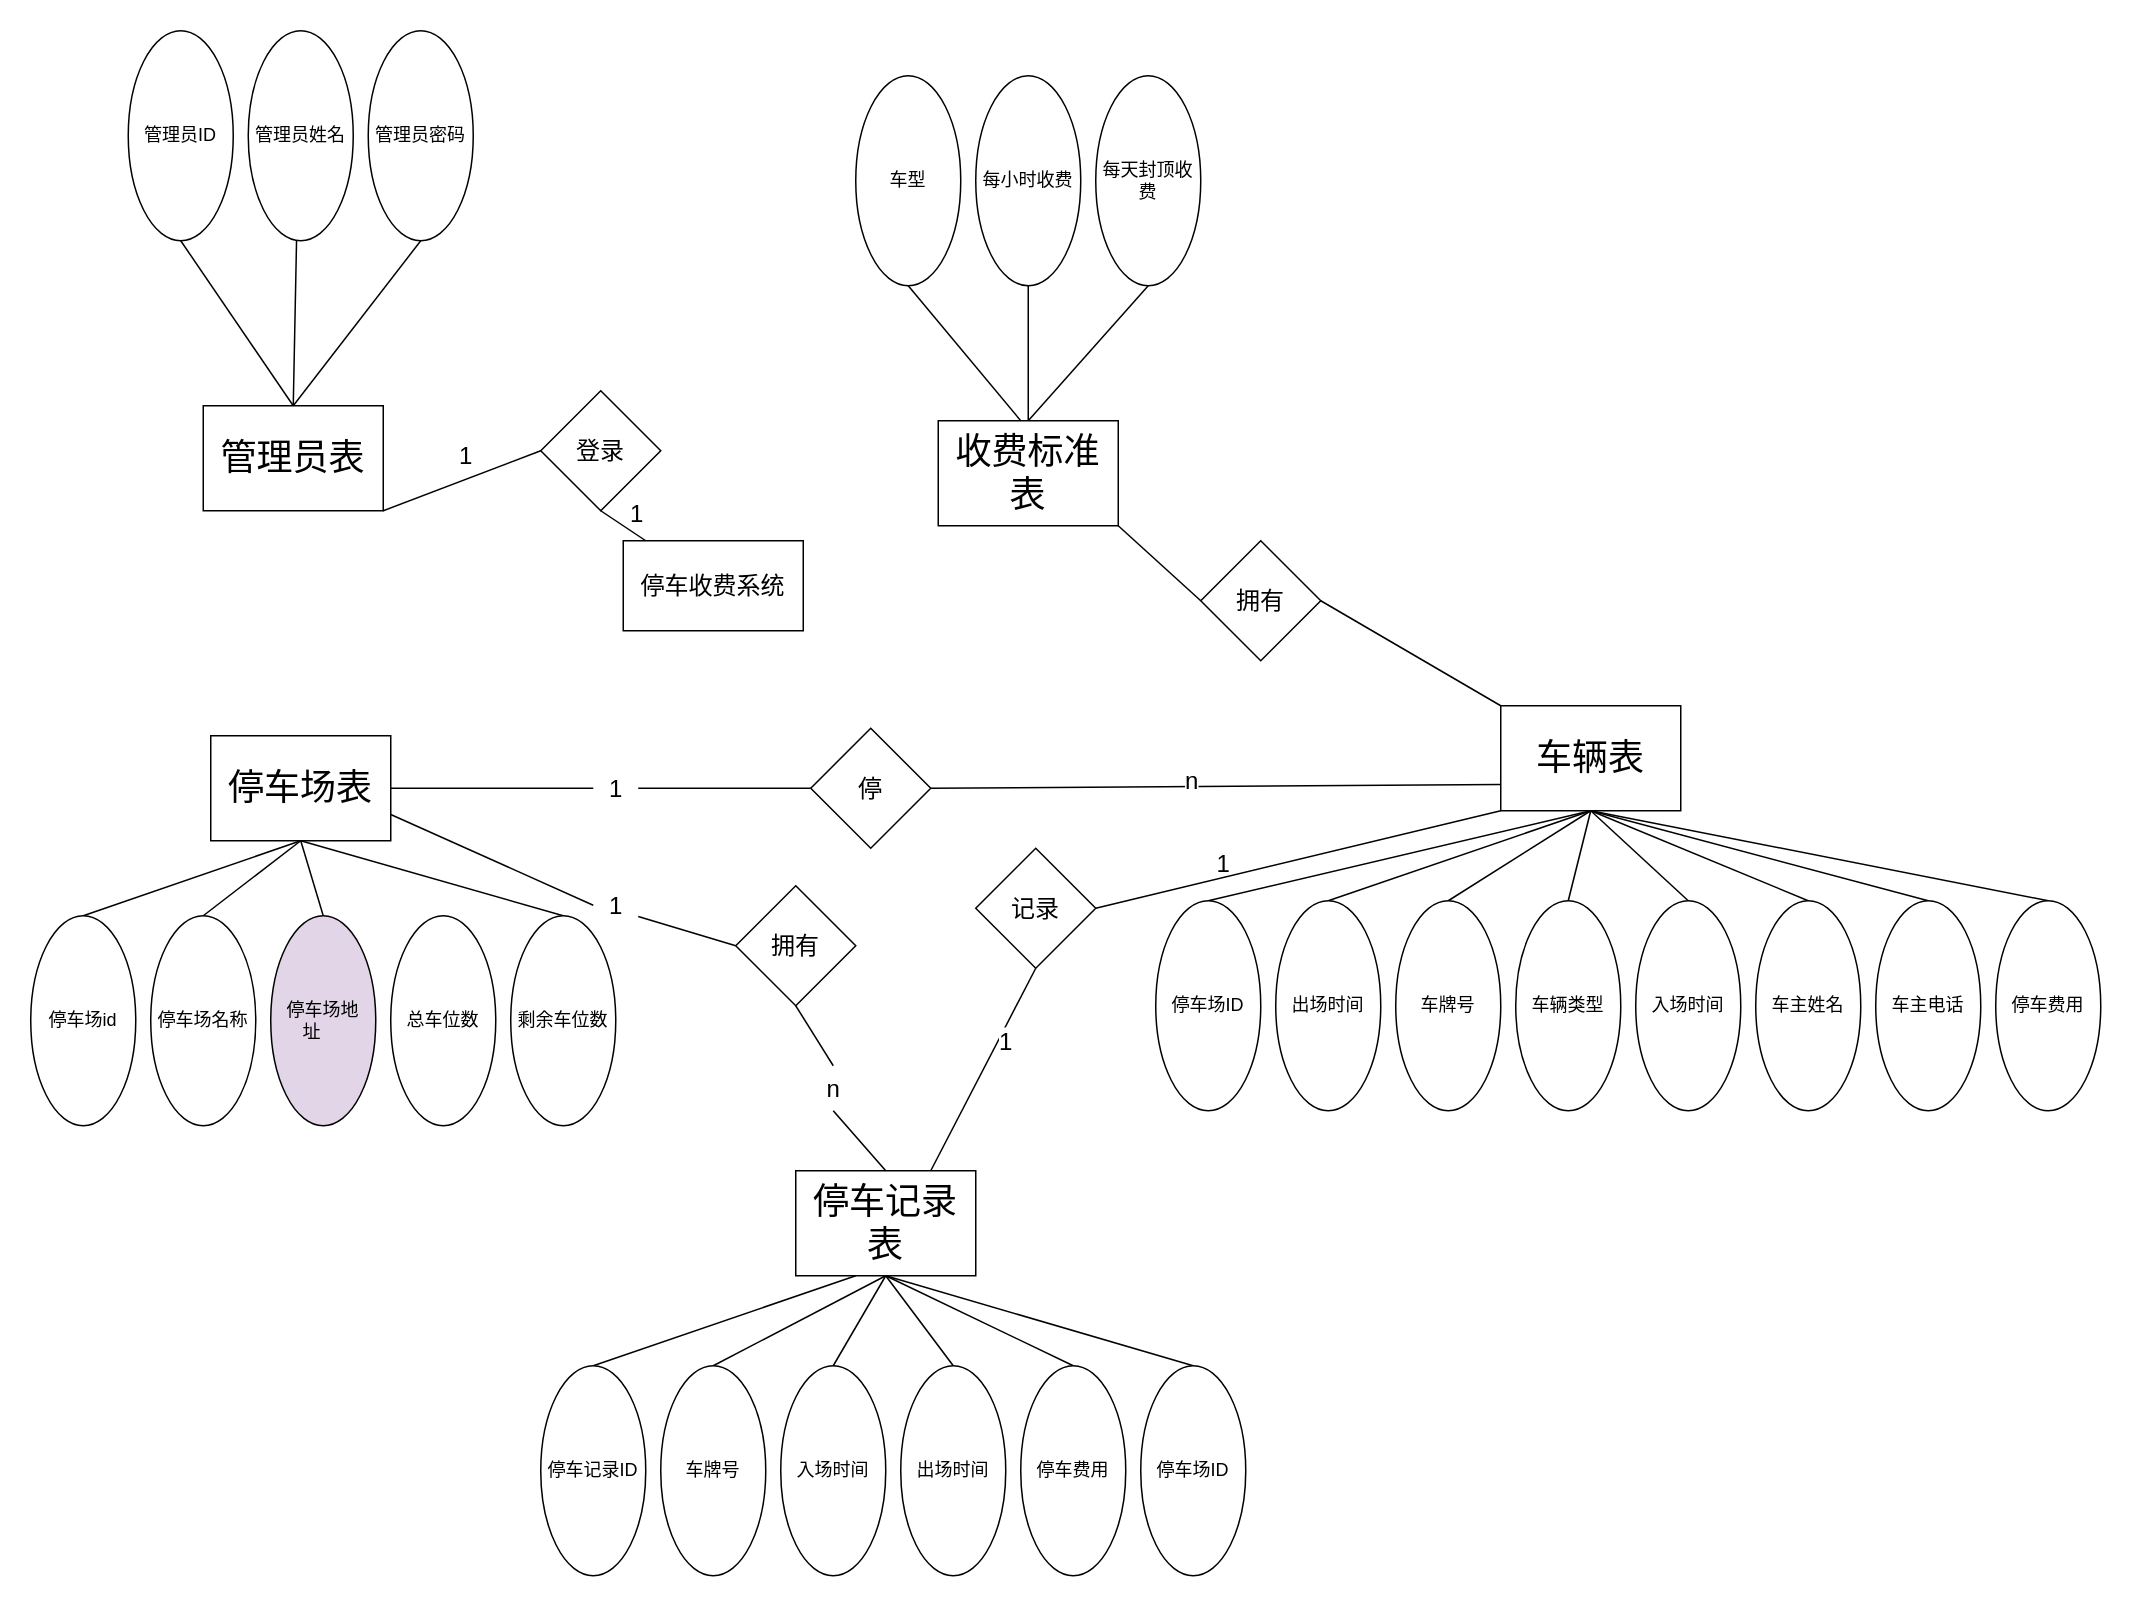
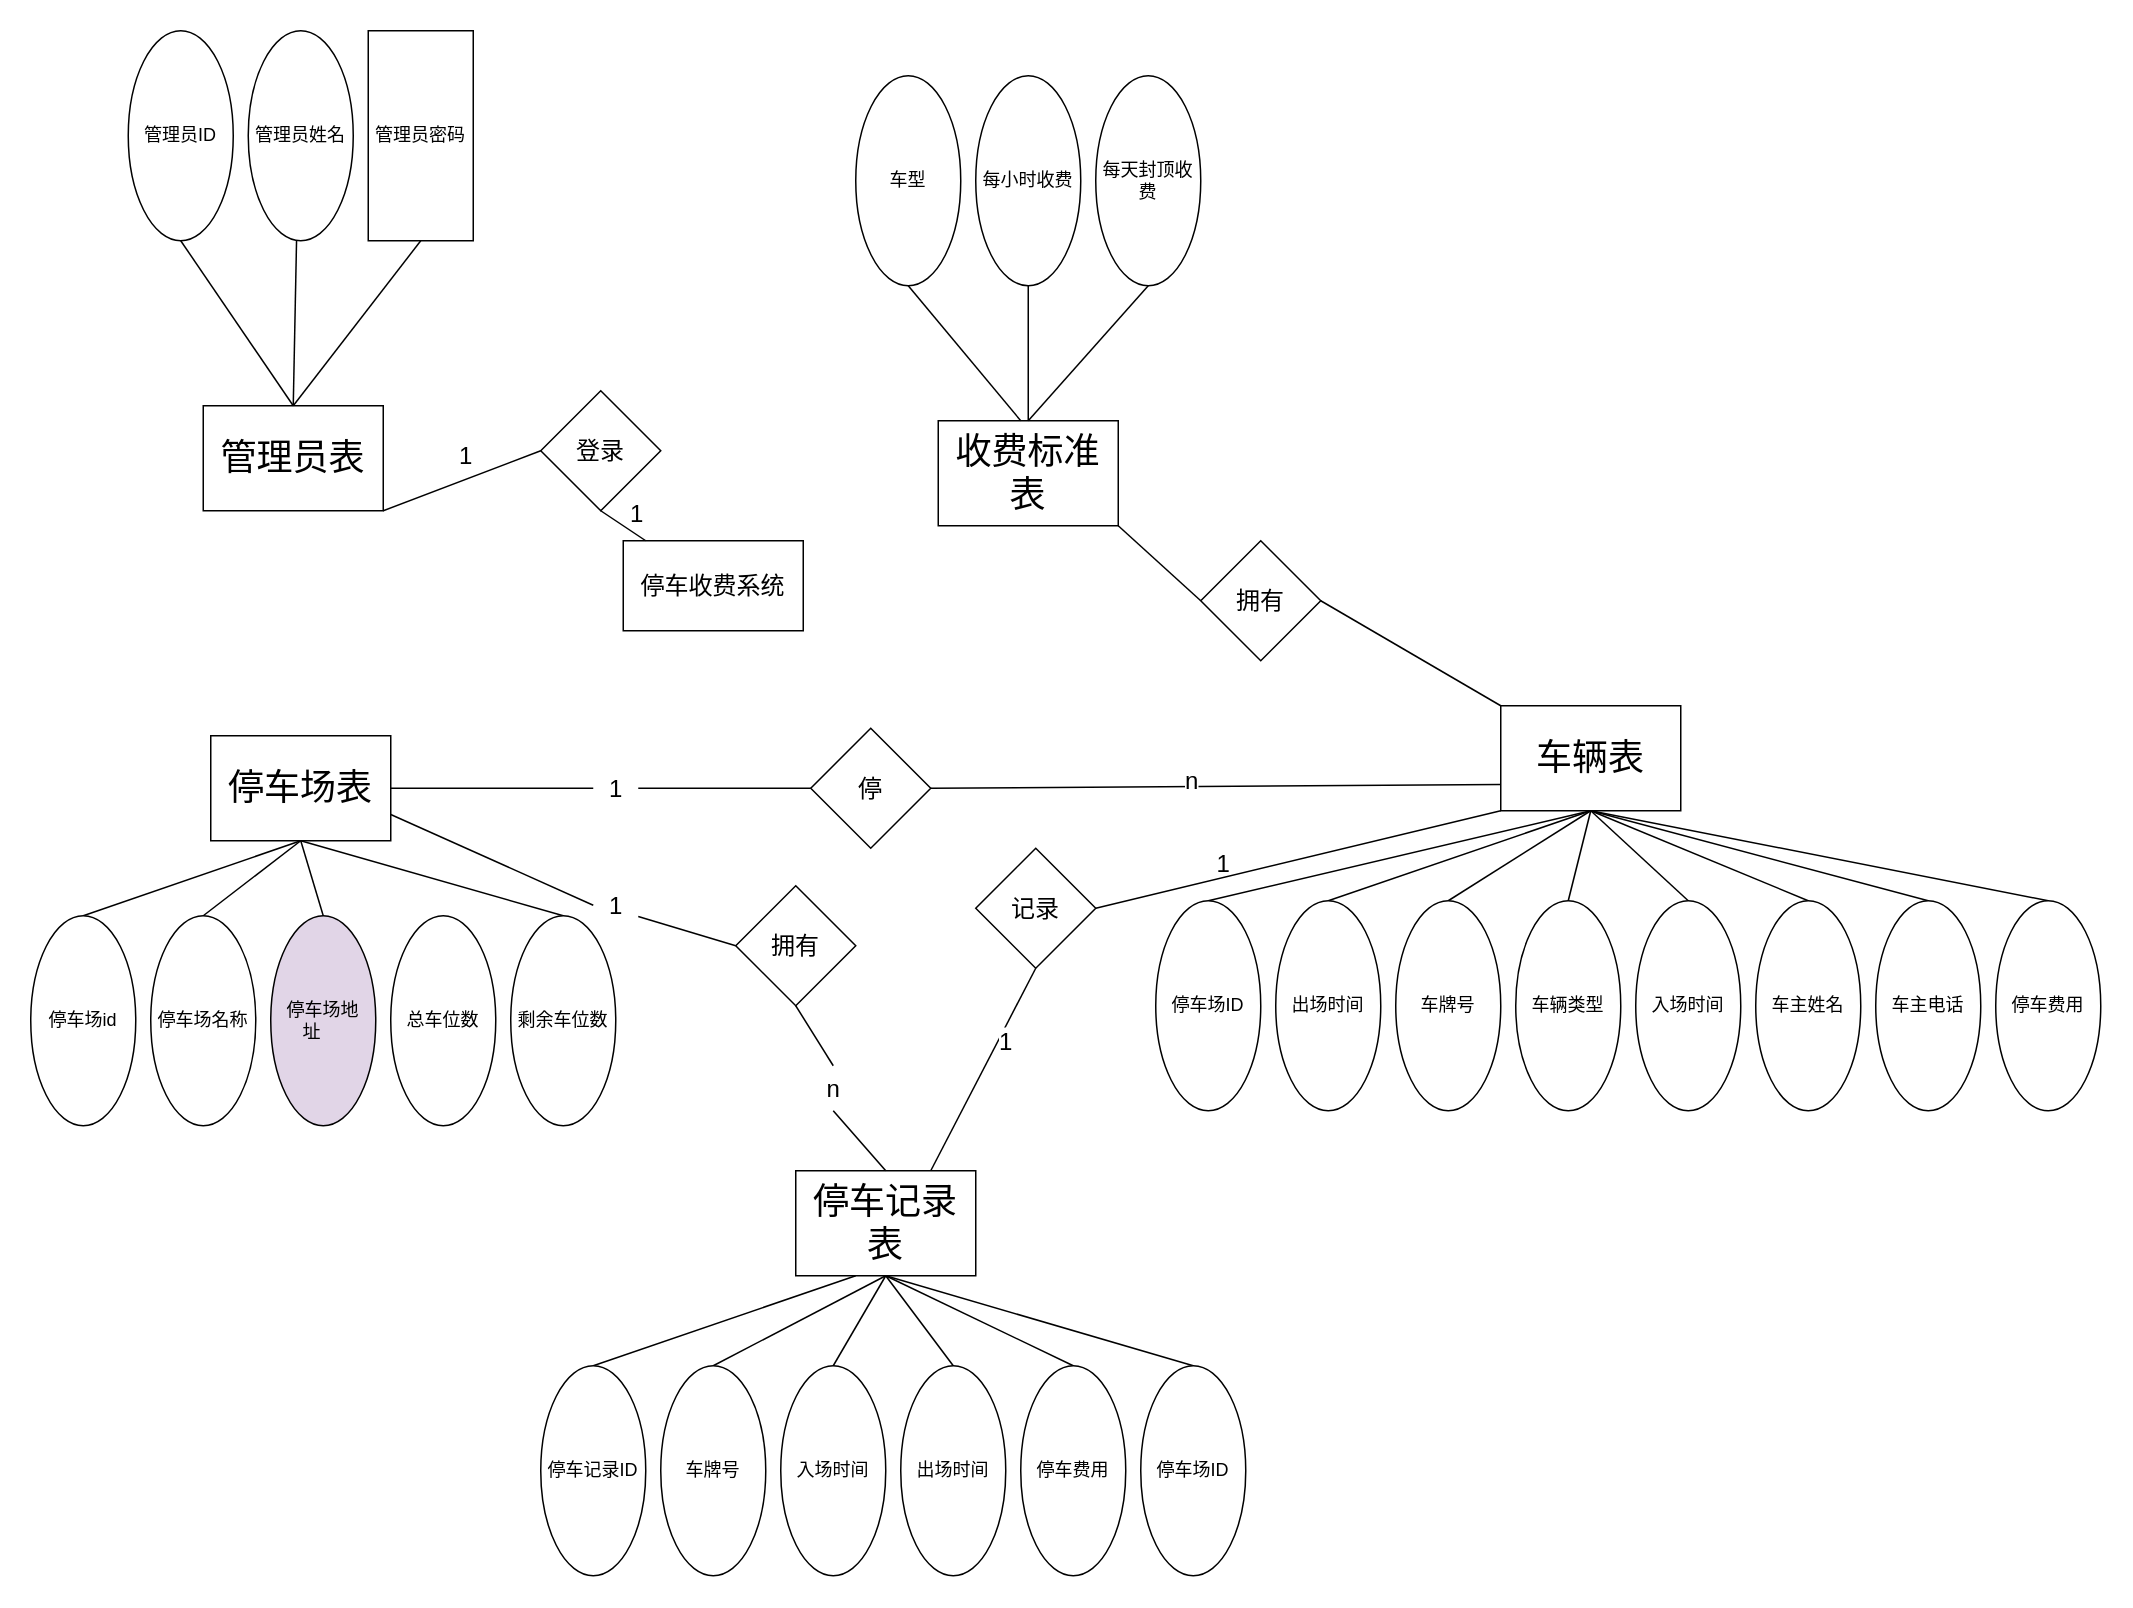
(421, 136) -> (421, 136)
